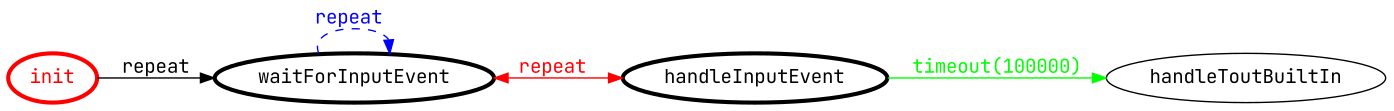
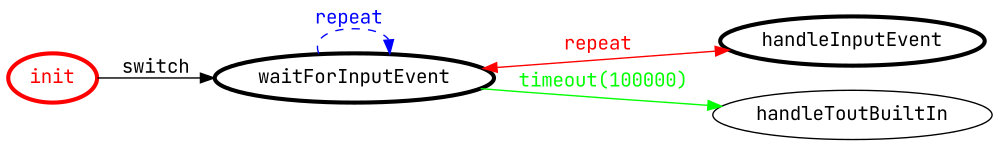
(156, 68) -> (156, 68)
(990, 78) -> (594, 97)
